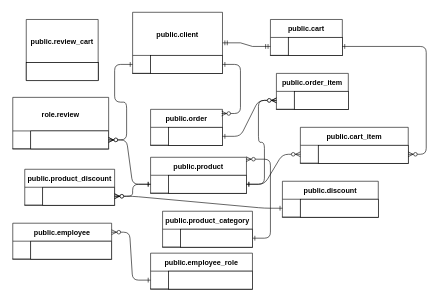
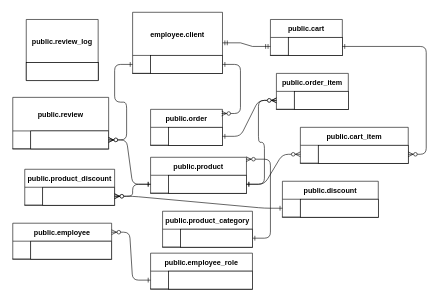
(177, 34) -> (177, 34)
(62, 41) -> (62, 41)
(60, 115) -> (60, 115)
